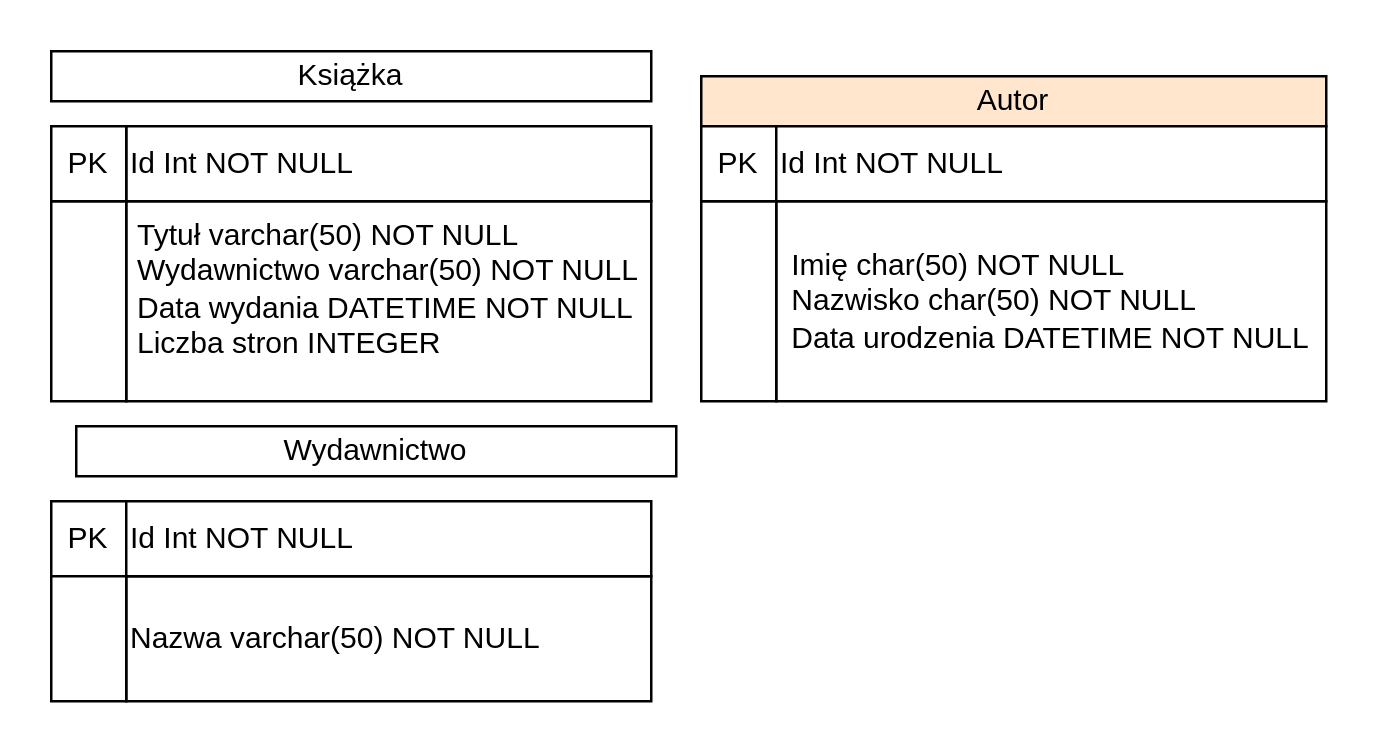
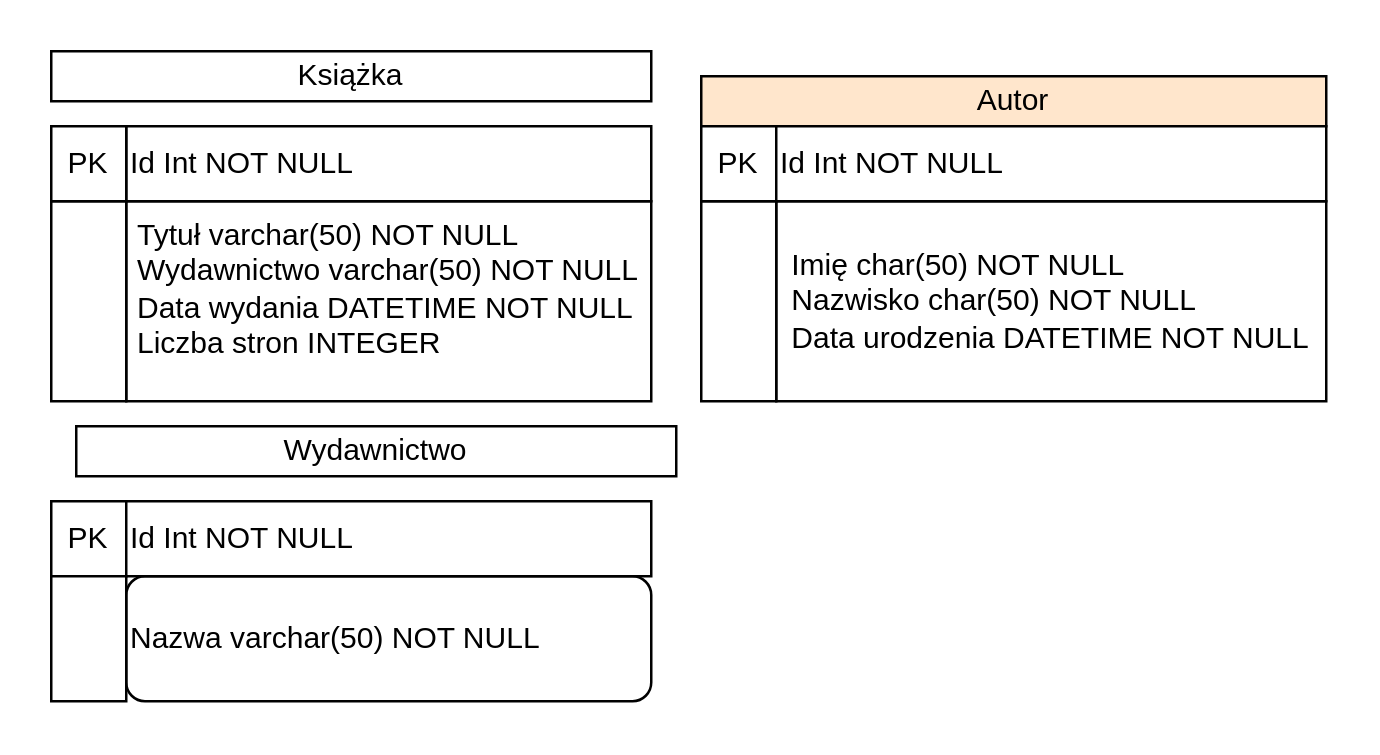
(389, 639) -> (389, 639)
